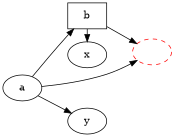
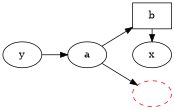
(119, 33) -> none
(52, 103) -> (51, 55)
